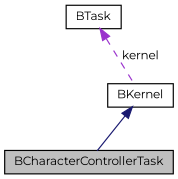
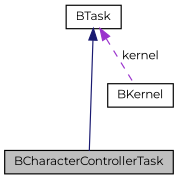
(111, 133) -> (91, 95)
